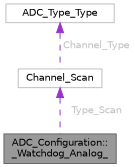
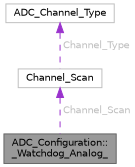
(60, 13) -> (60, 13)
(96, 111) -> (96, 111)
